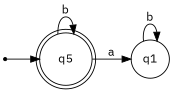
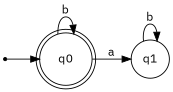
(66, 59) -> (66, 59)
